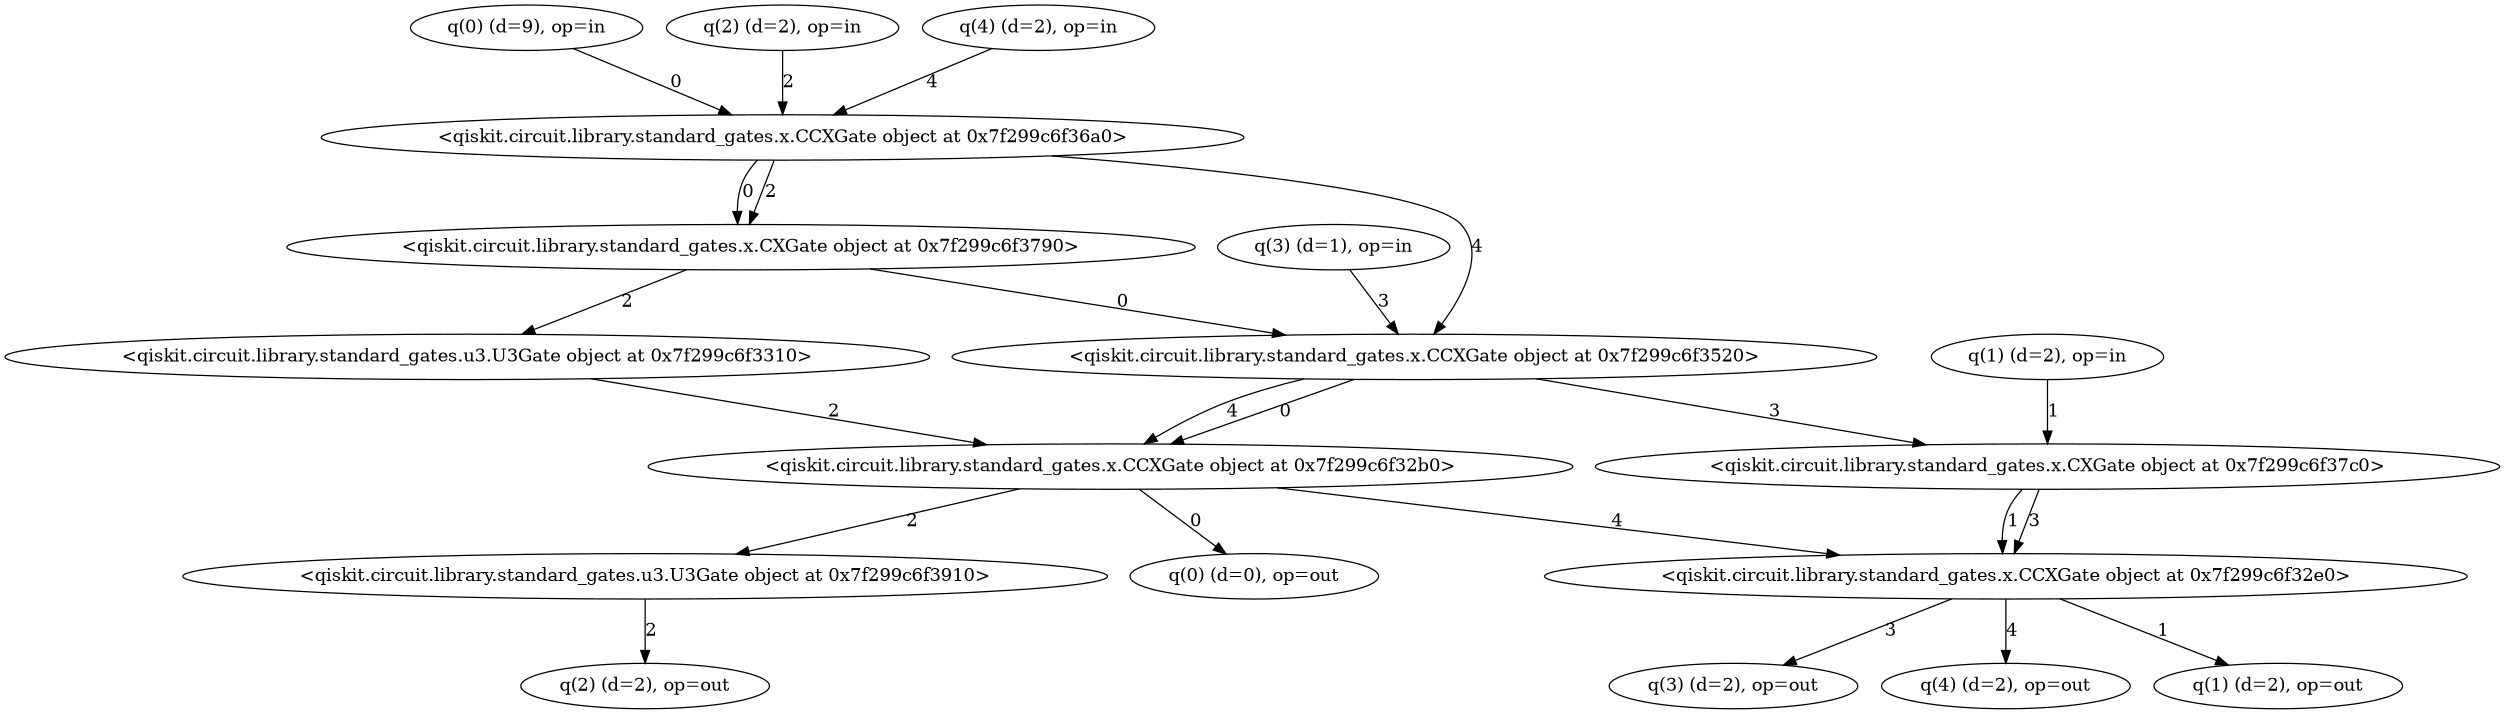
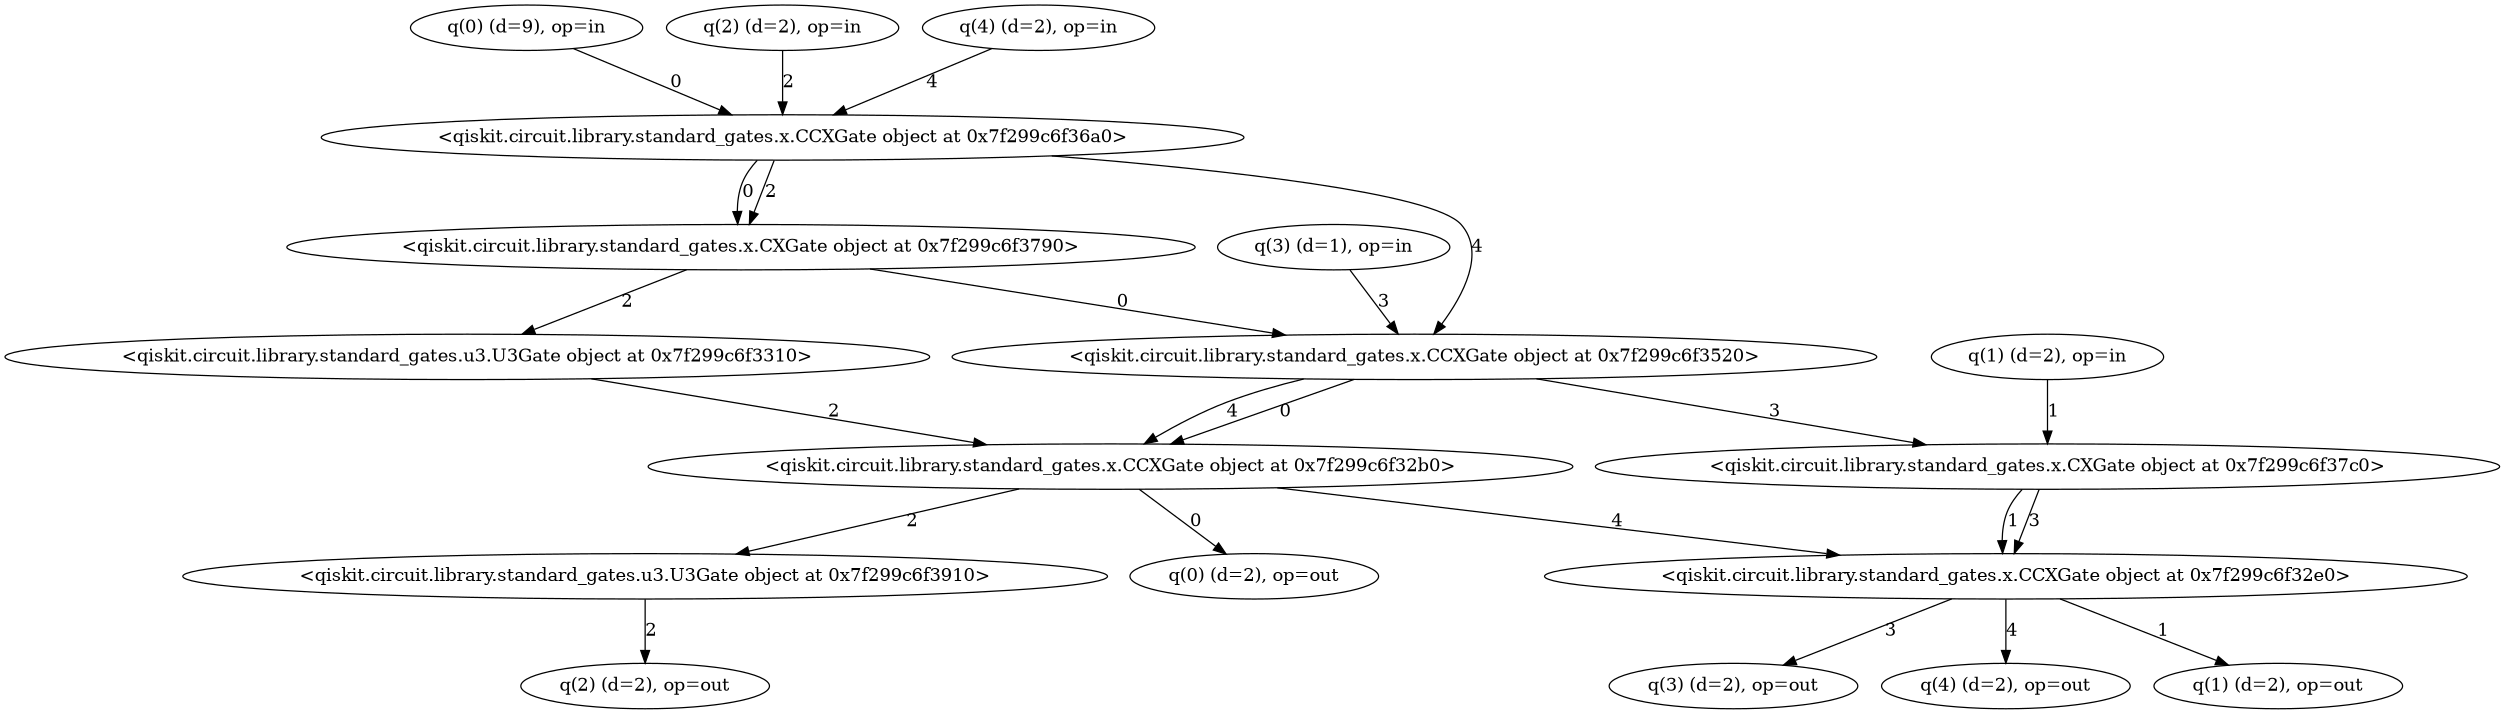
(1254, 576) -> (1254, 576)
